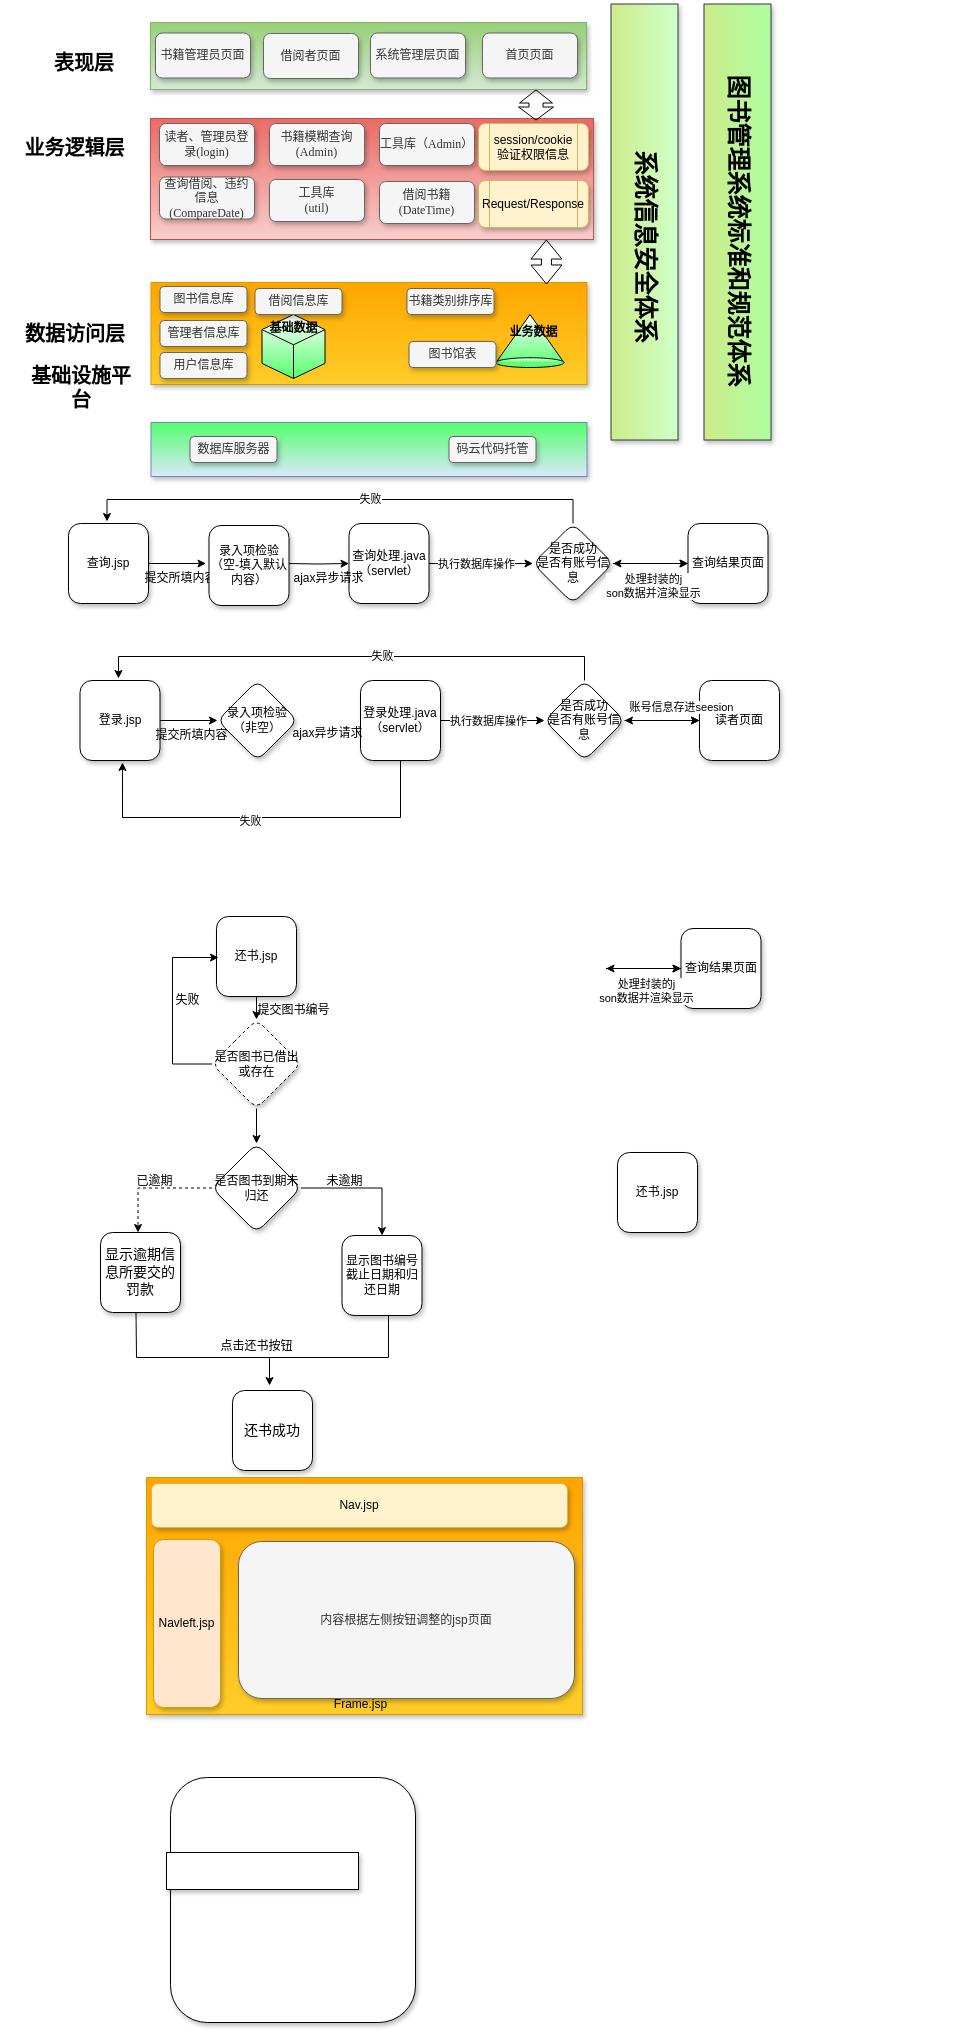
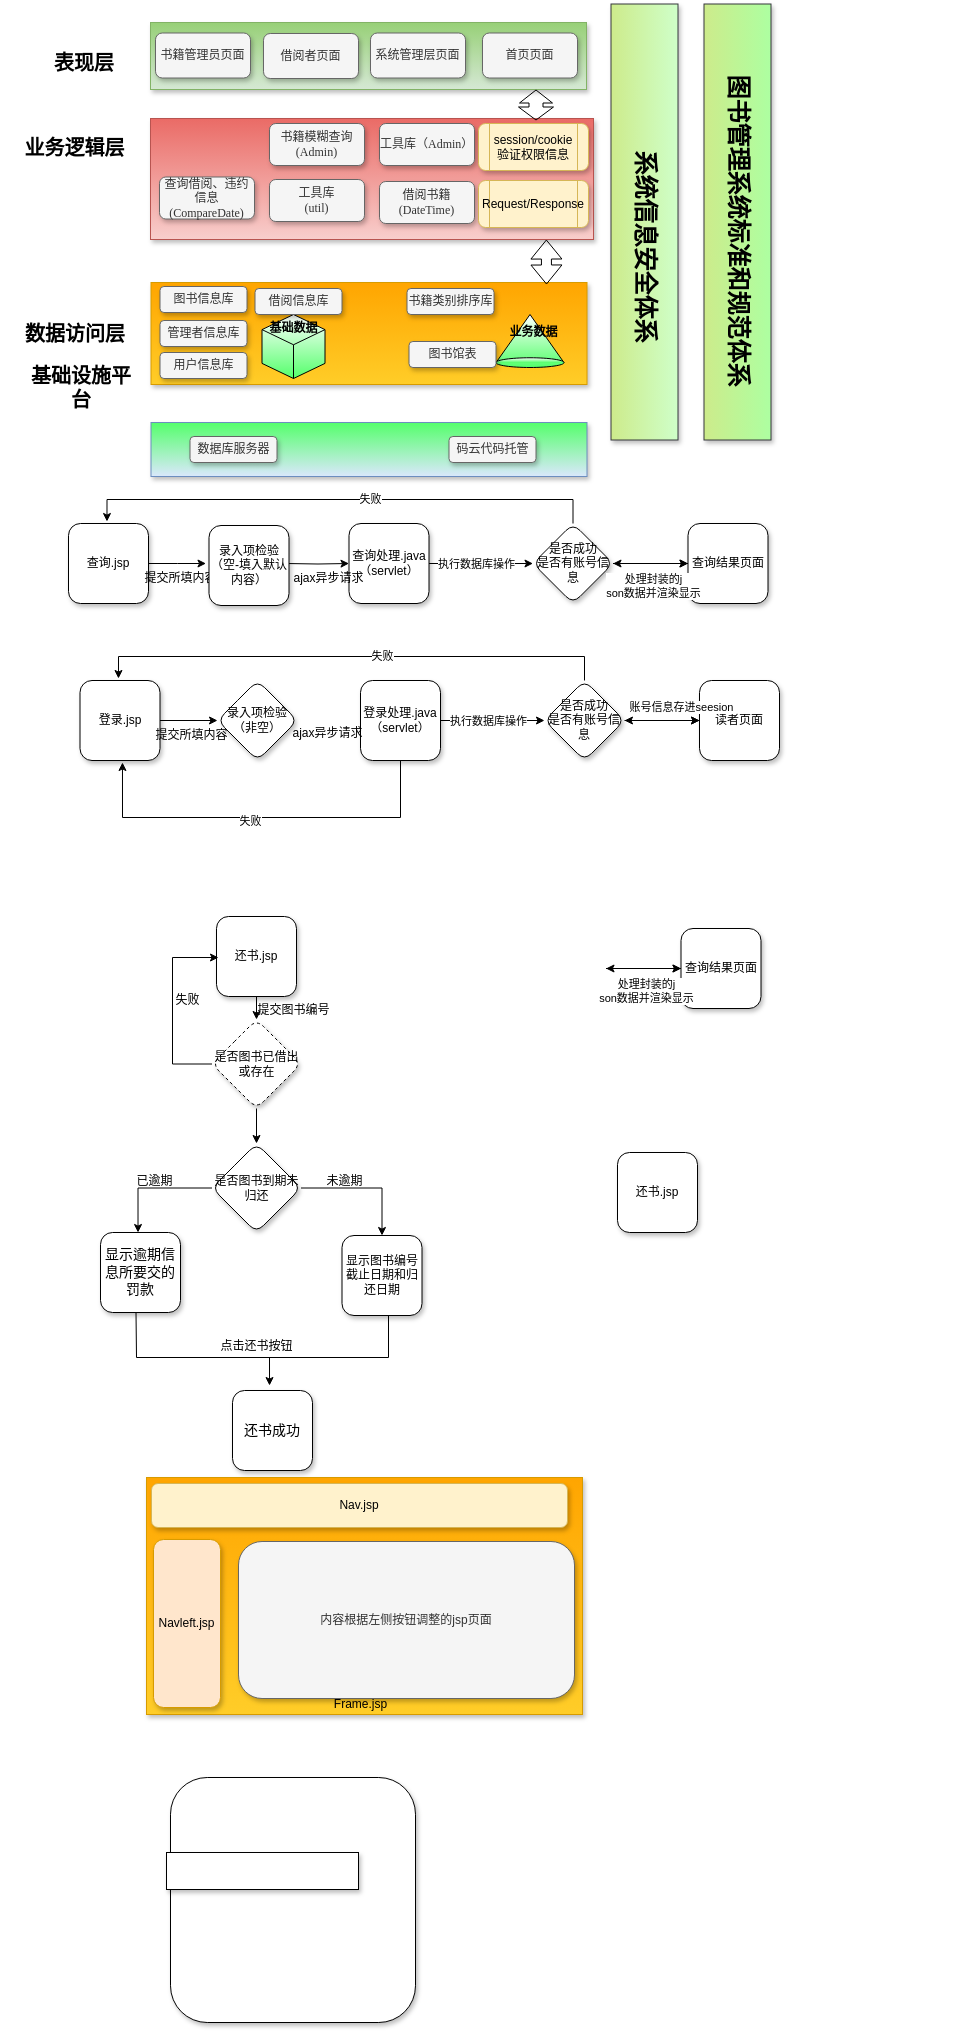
(207, 145) -> none
(157, 1188) -> (157, 1188)
